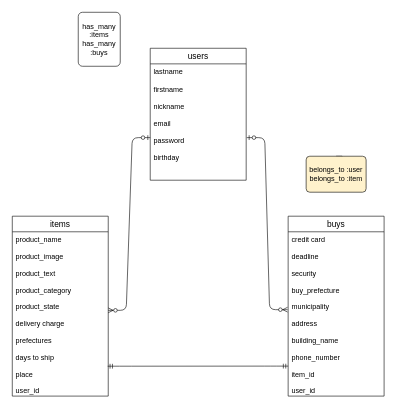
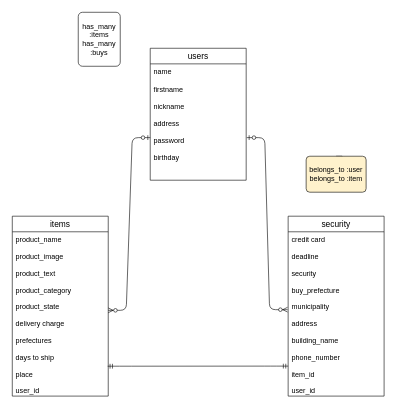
(169, 72) -> (162, 72)
(171, 90) -> (171, 90)
(336, 225) -> (336, 225)
